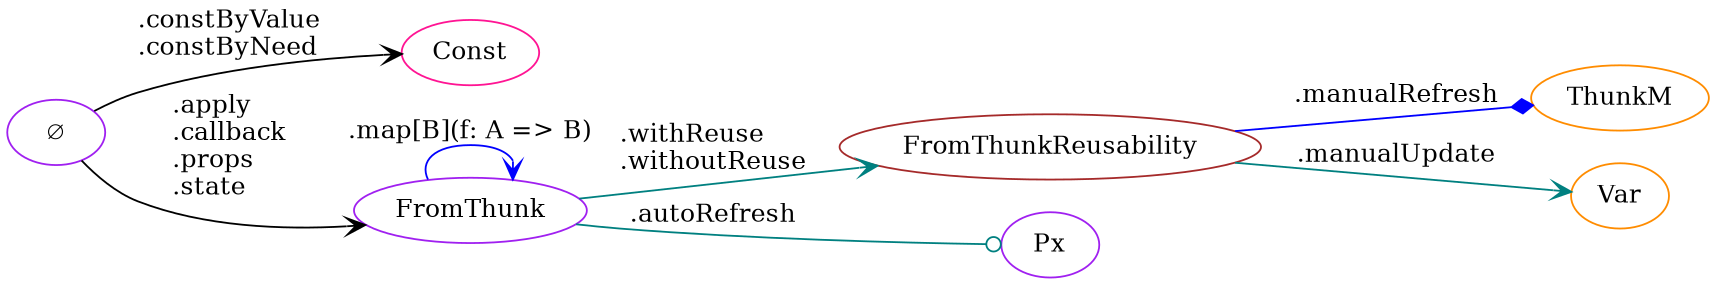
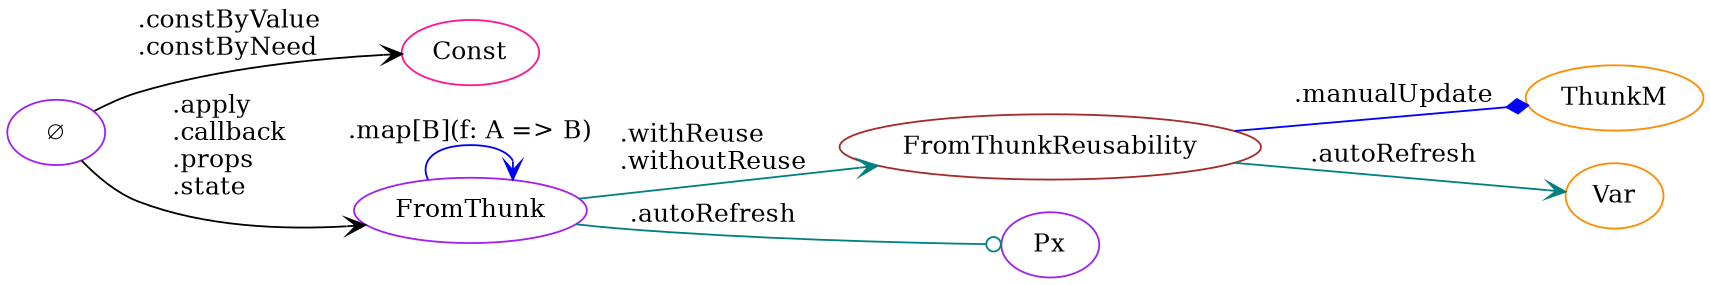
(1396, 95) -> (1394, 95)
(1396, 155) -> (1394, 155)
